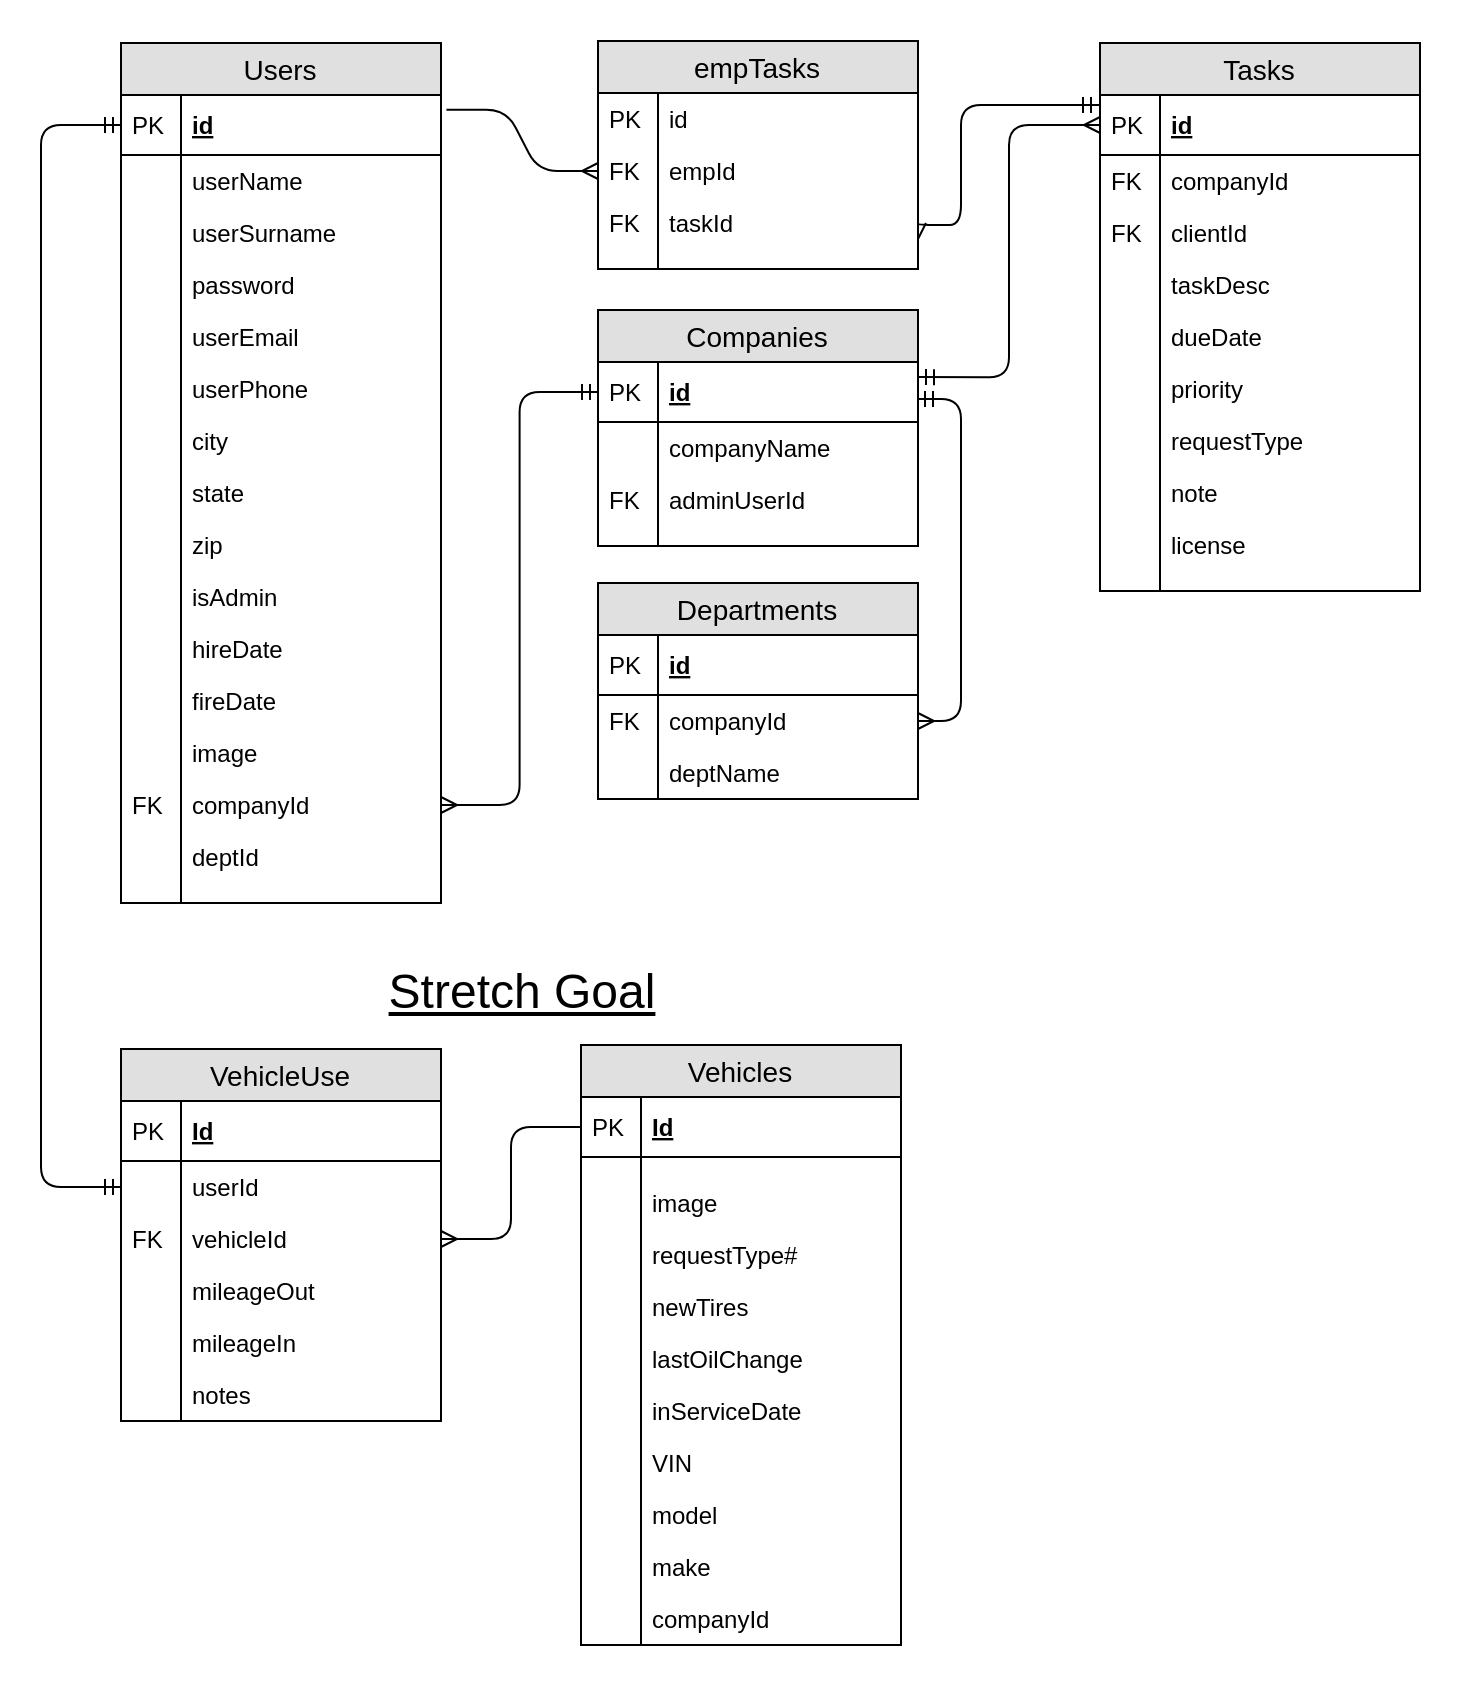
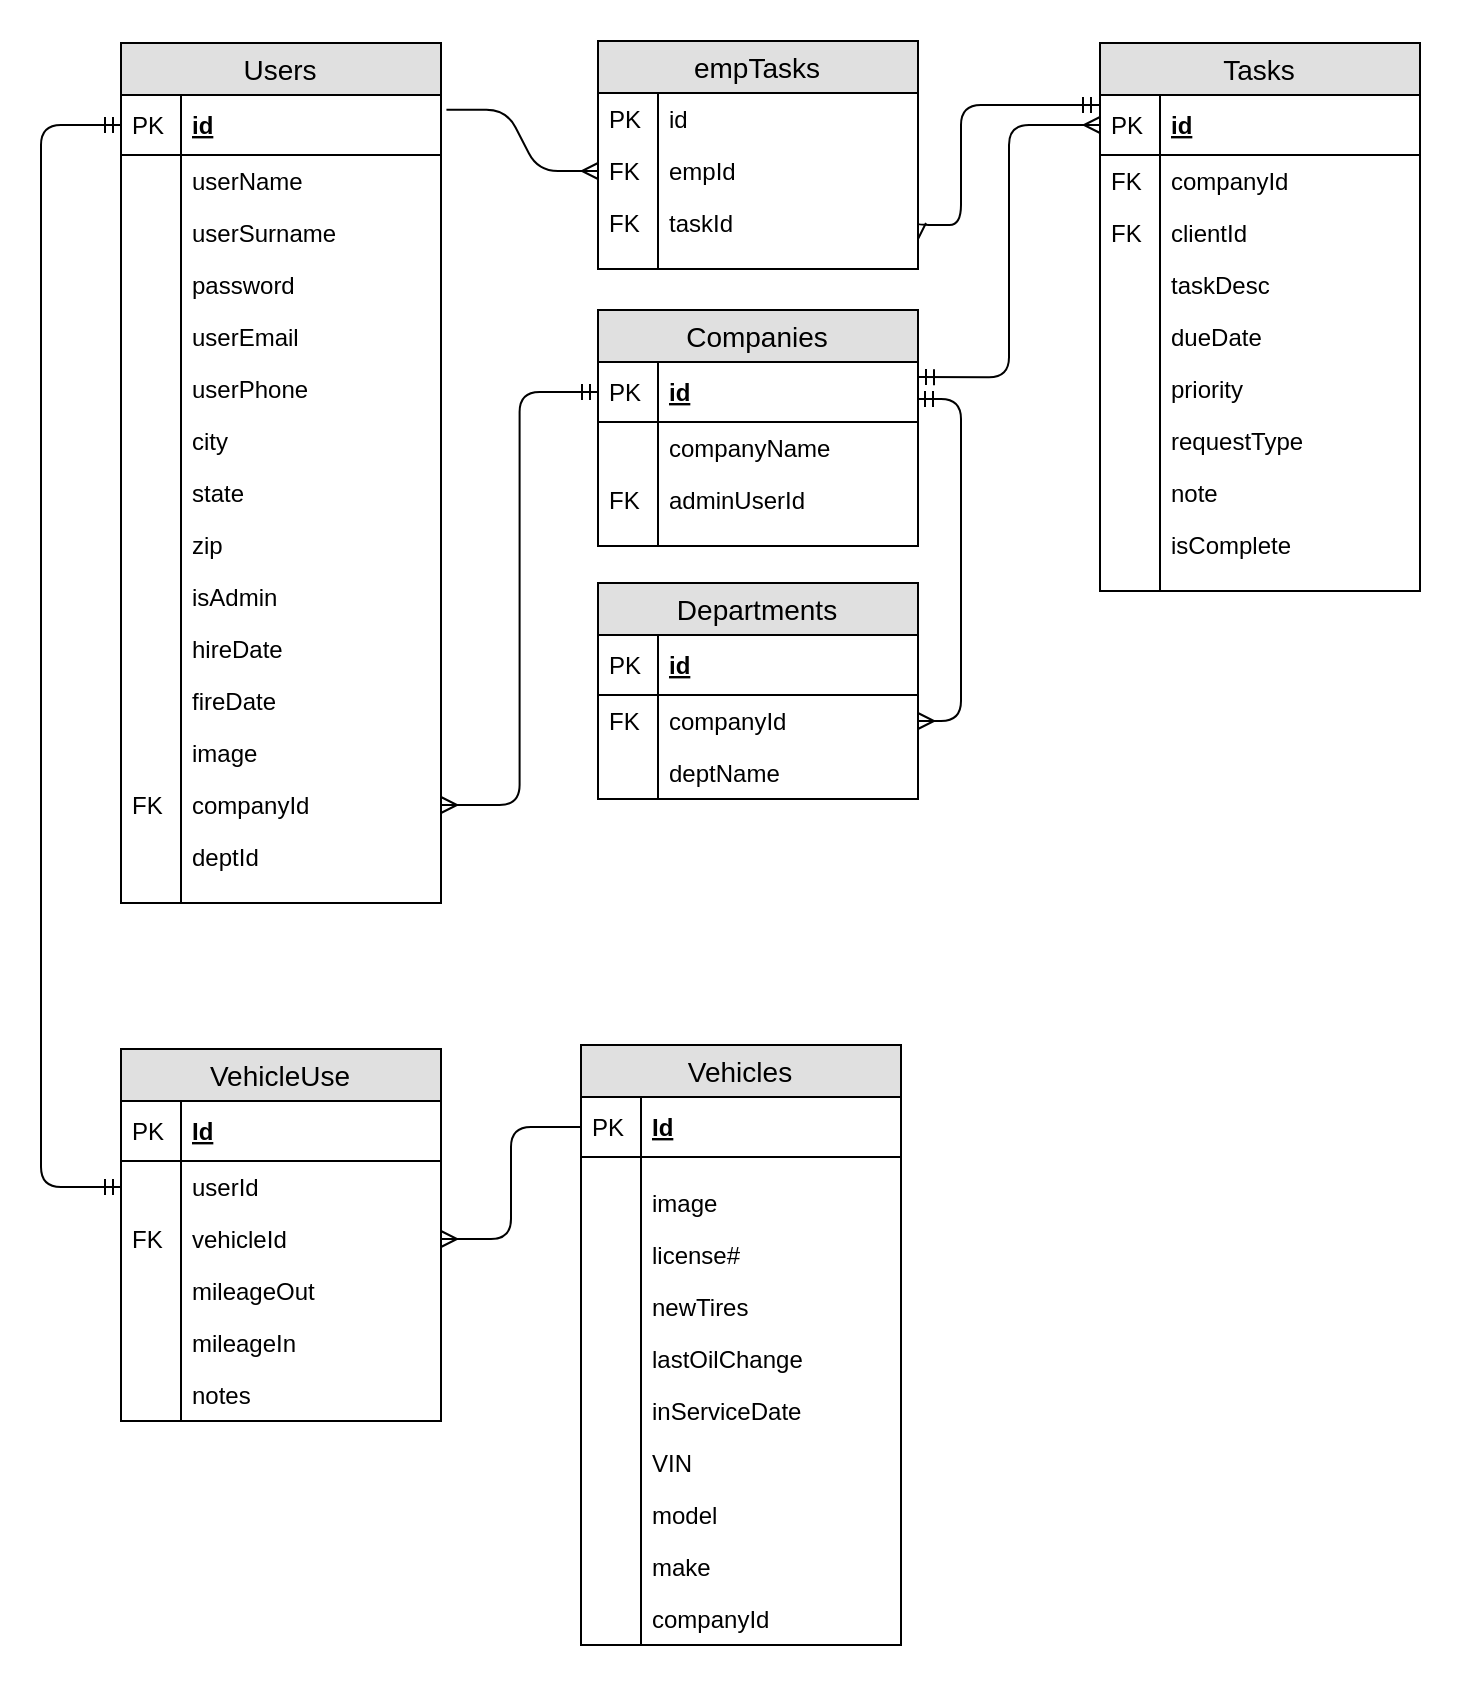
(1212, 546) -> (1232, 546)
(522, 993) -> none
(733, 1256) -> (700, 1256)
